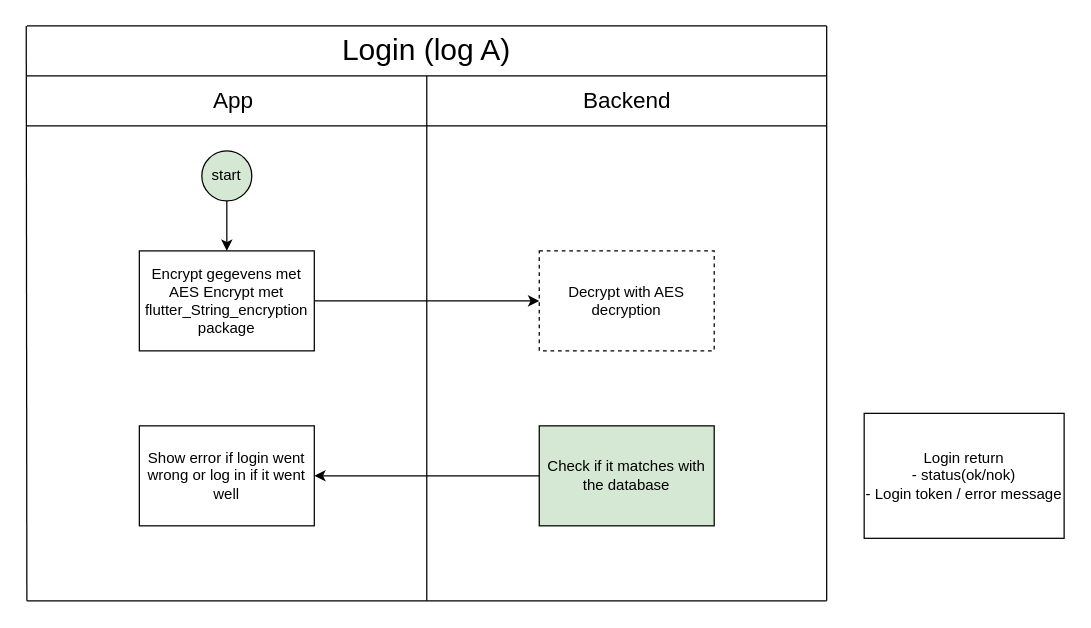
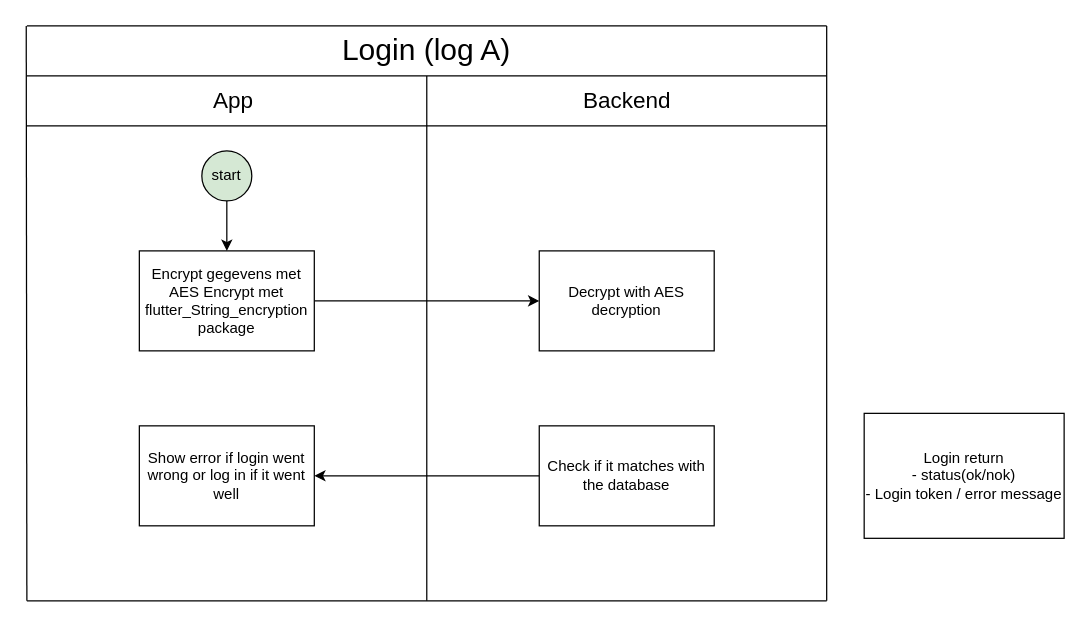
(627, 301) -> (627, 301)
(627, 476) -> (627, 476)
